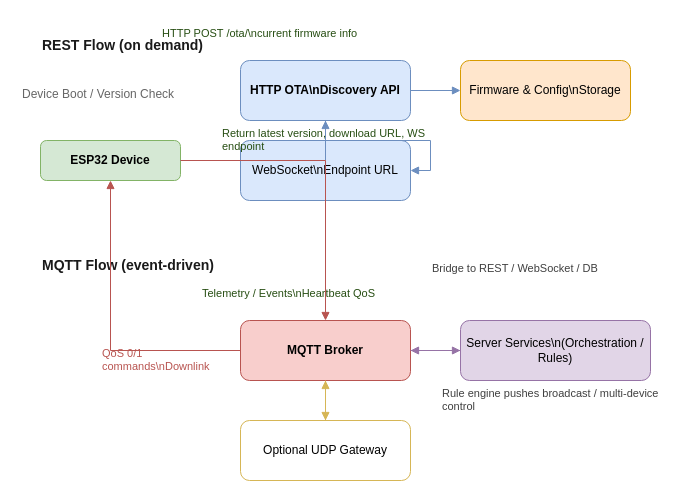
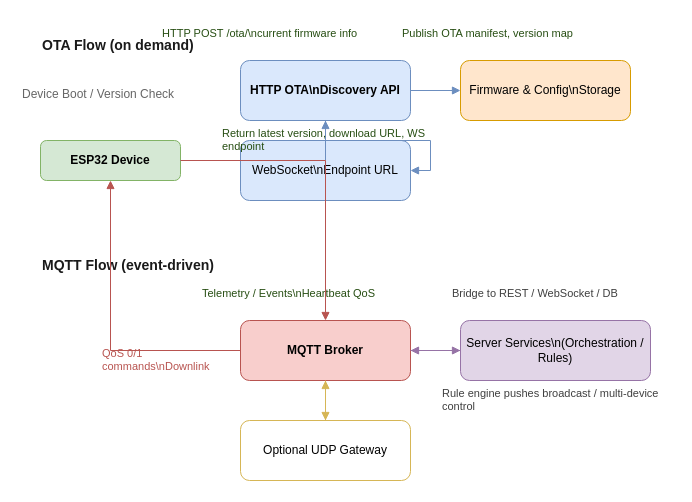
none -> (501, 41)
(118, 46) -> (114, 46)
(536, 276) -> (556, 301)
